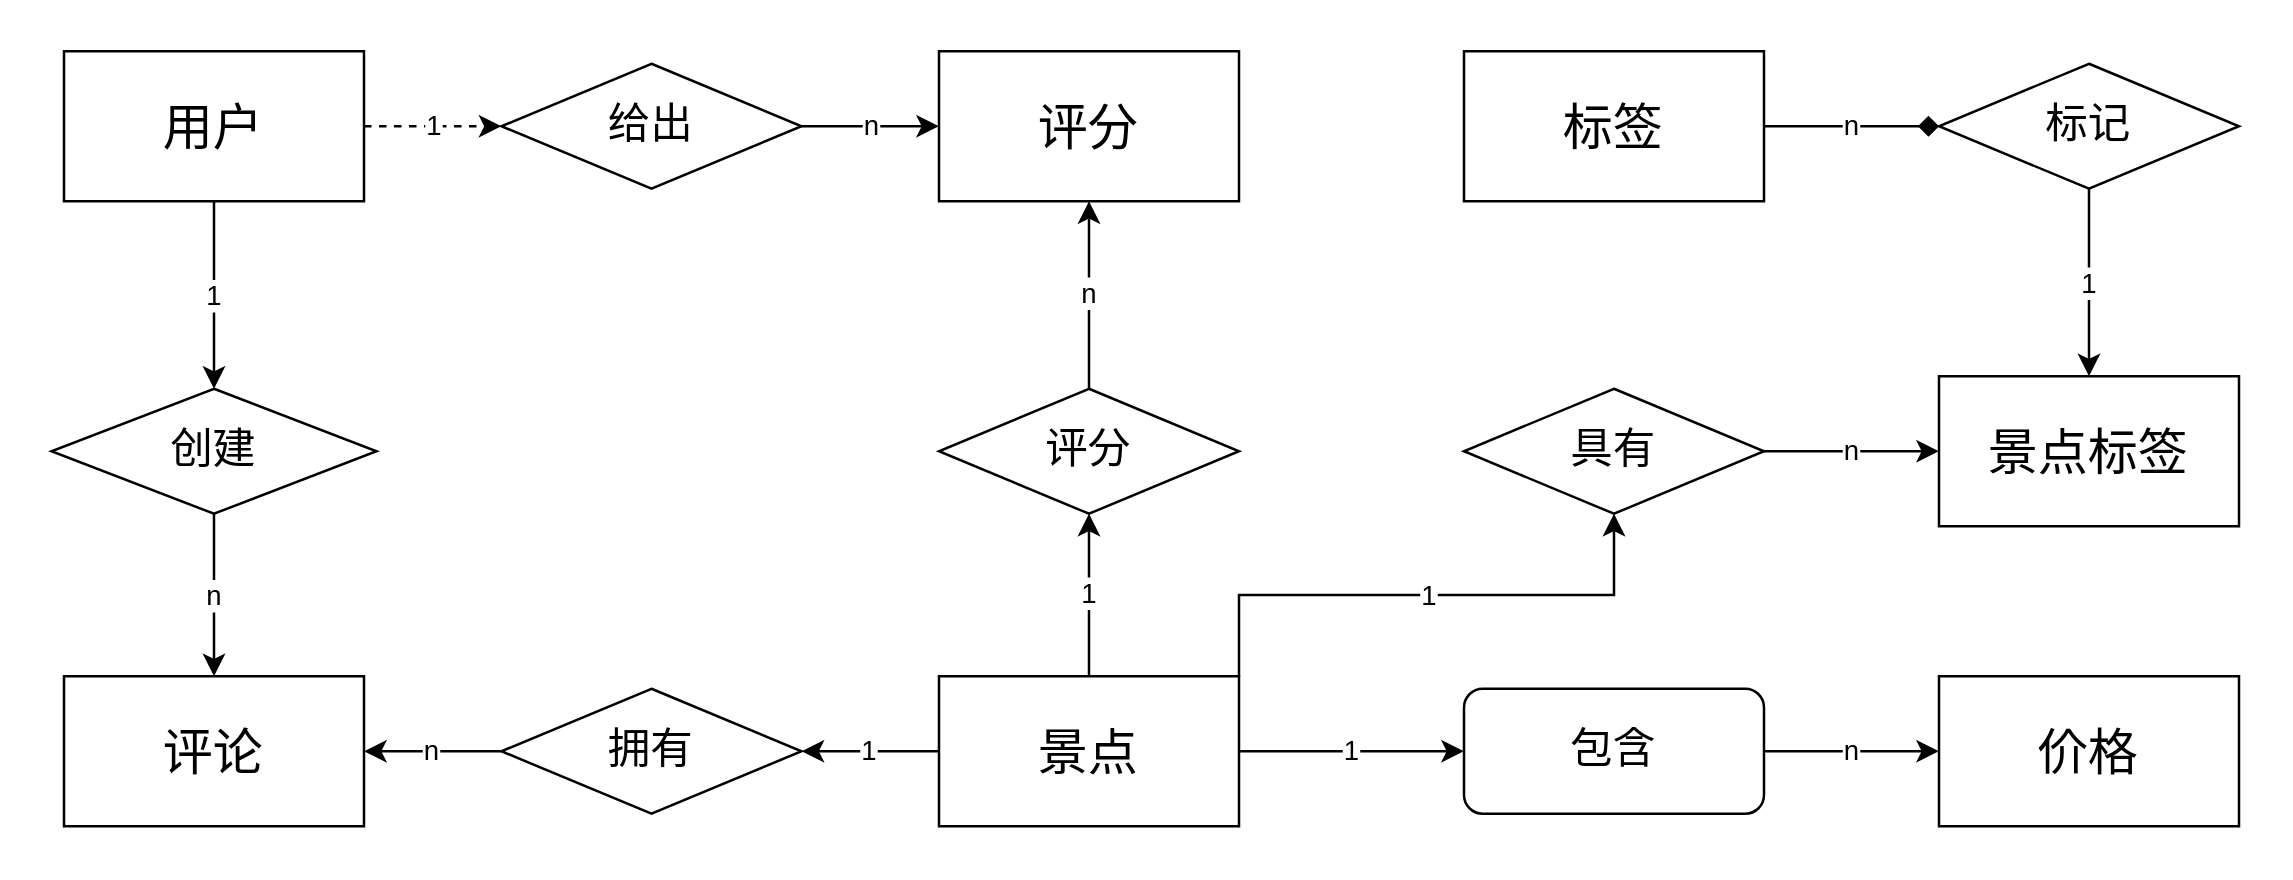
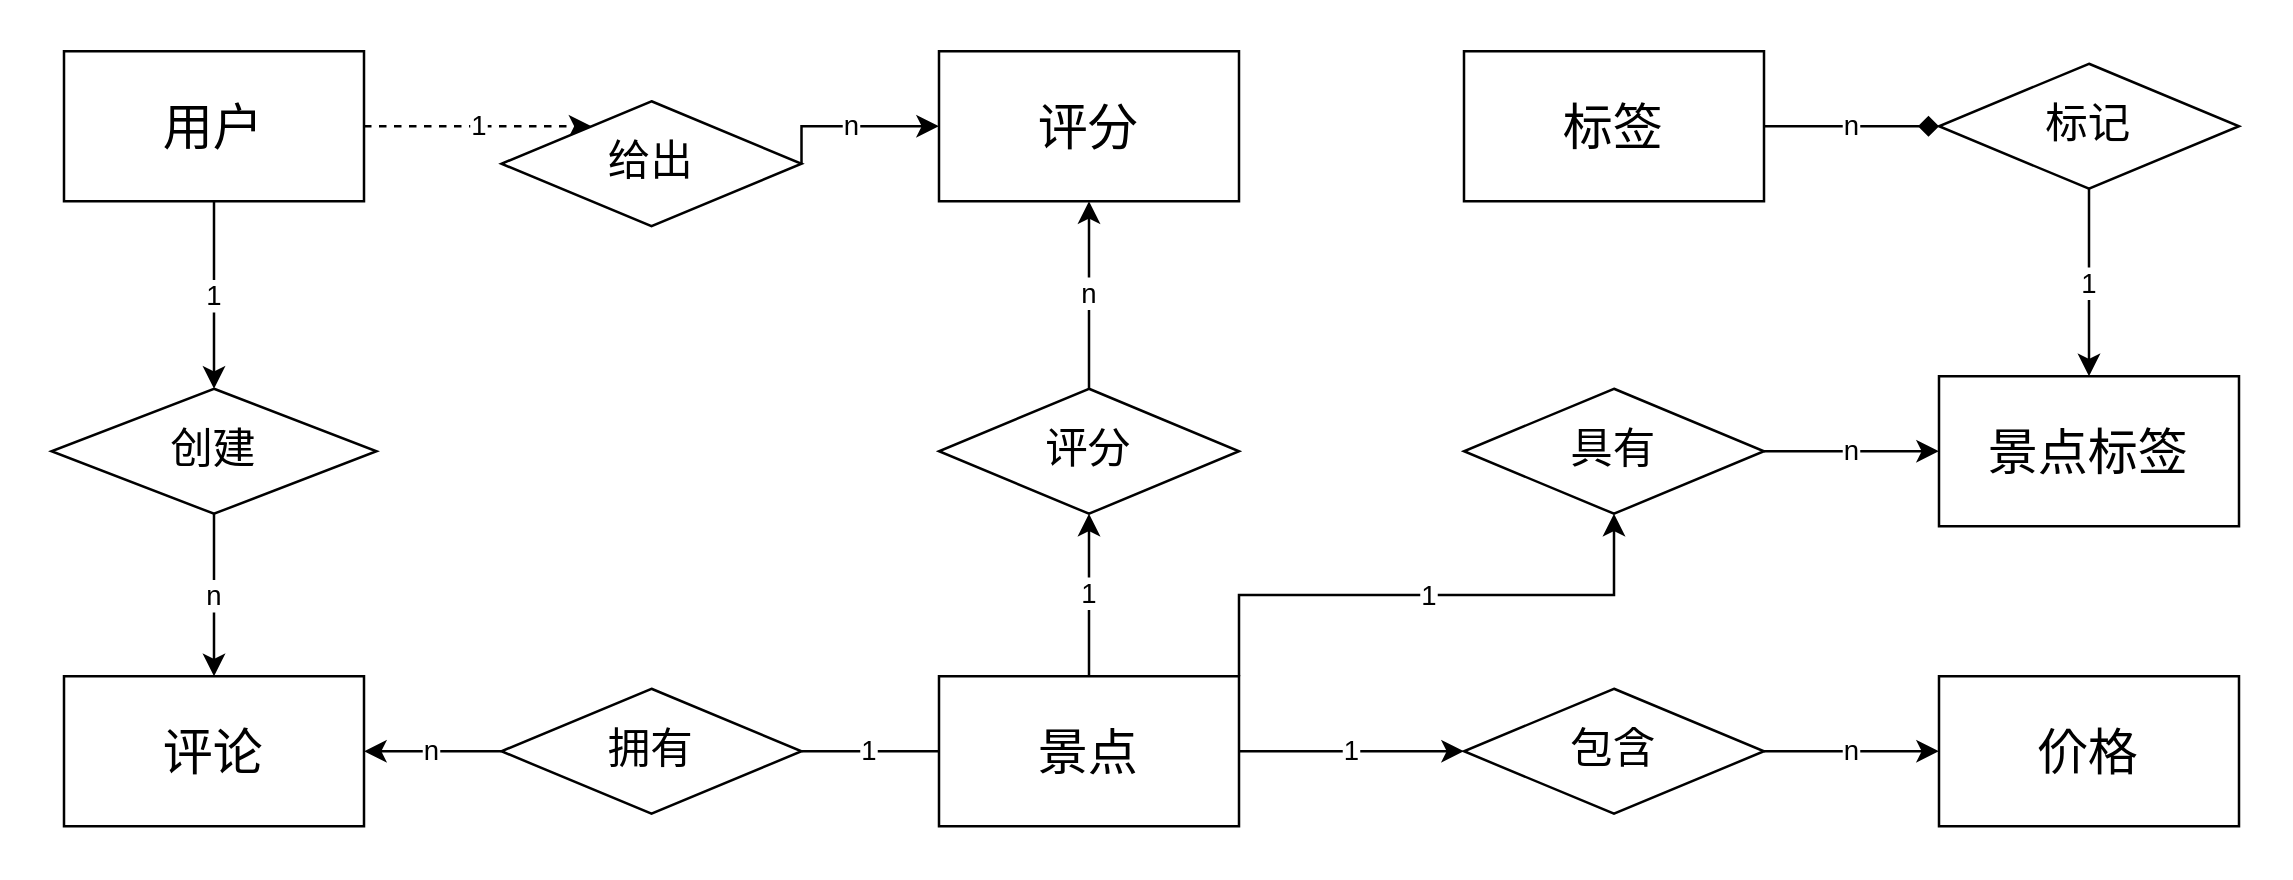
(651, 126) -> (651, 164)
(819, 751) -> (812, 751)
(1614, 751) -> (1614, 751)
